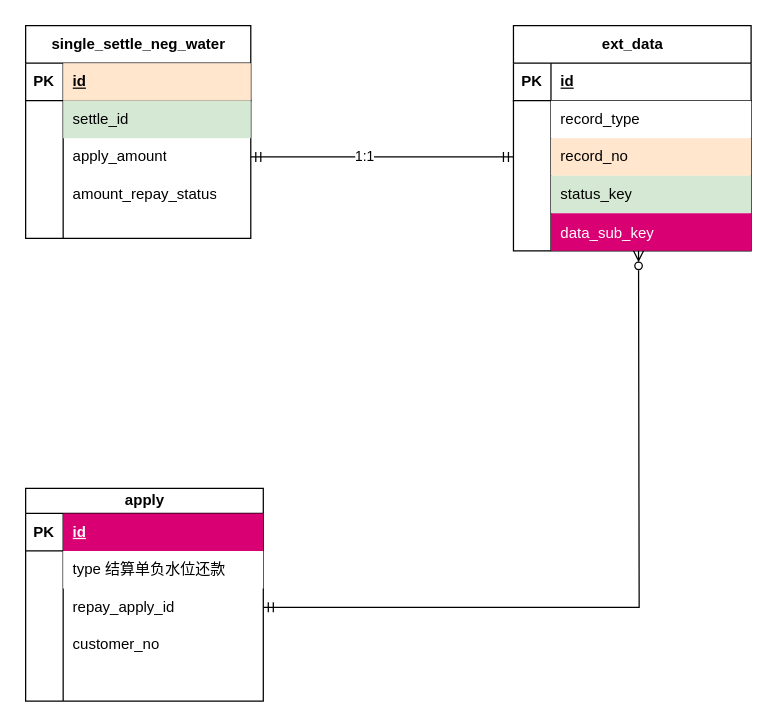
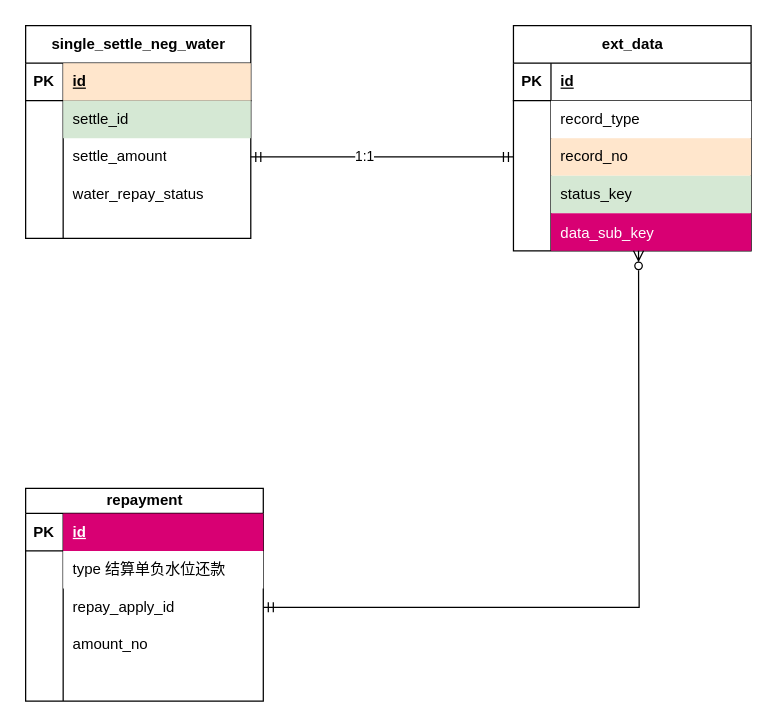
(122, 157) -> (126, 157)
(153, 194) -> (149, 194)
(145, 501) -> (145, 501)
(119, 644) -> (111, 644)
